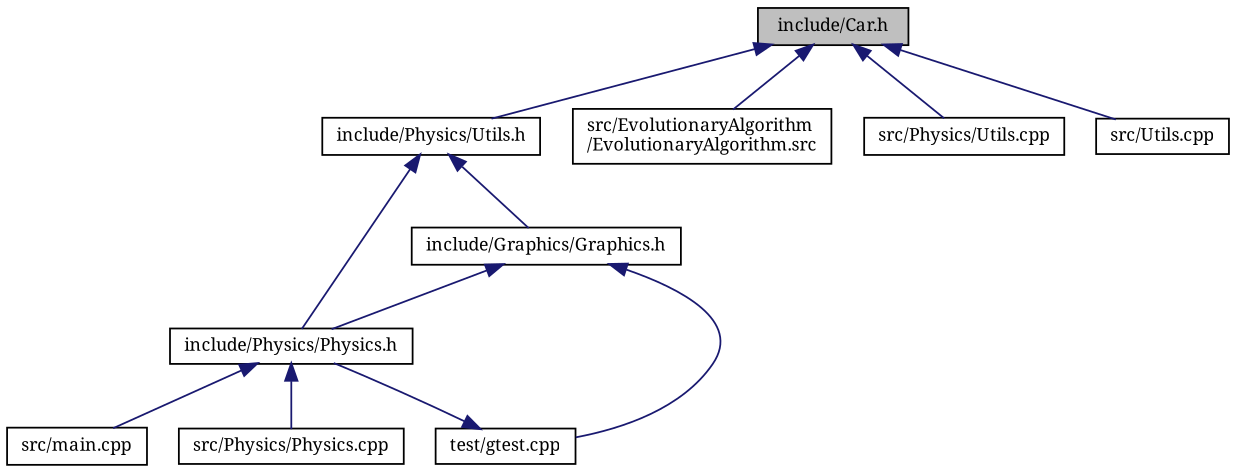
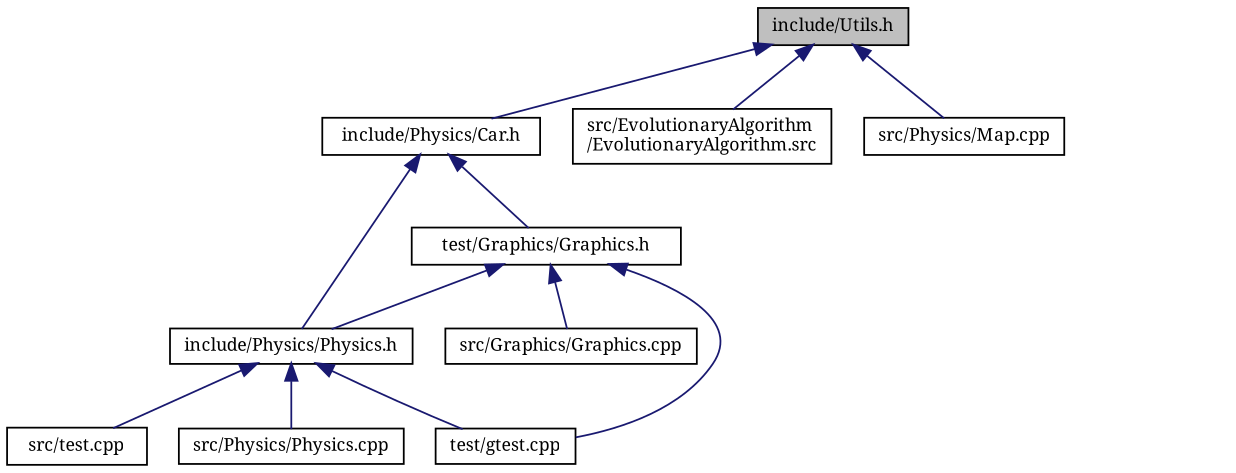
(833, 27) -> (833, 27)
(431, 136) -> (431, 136)
(964, 136) -> (964, 136)
(1163, 136) -> none
(546, 246) -> (546, 246)
none -> (571, 346)
(400, 391) -> (397, 401)
(77, 446) -> (77, 446)
